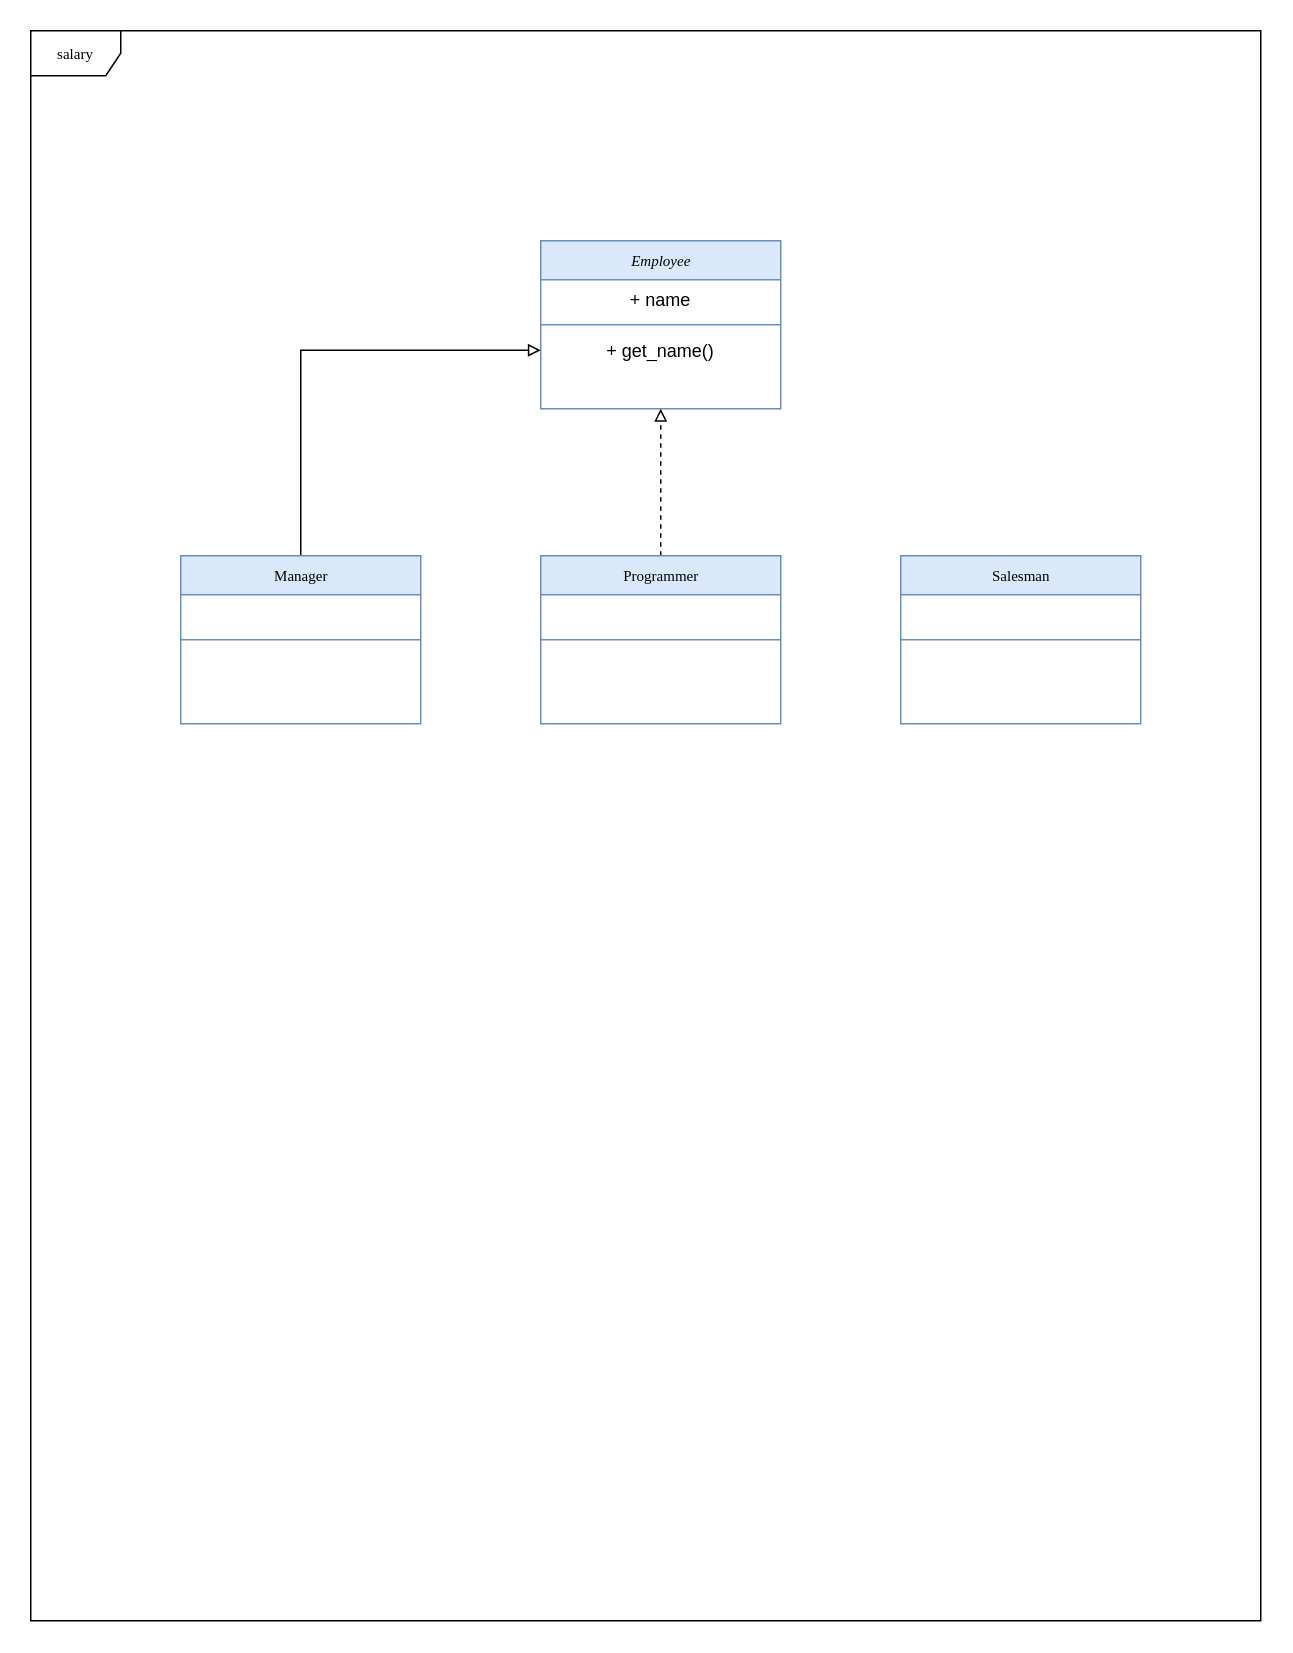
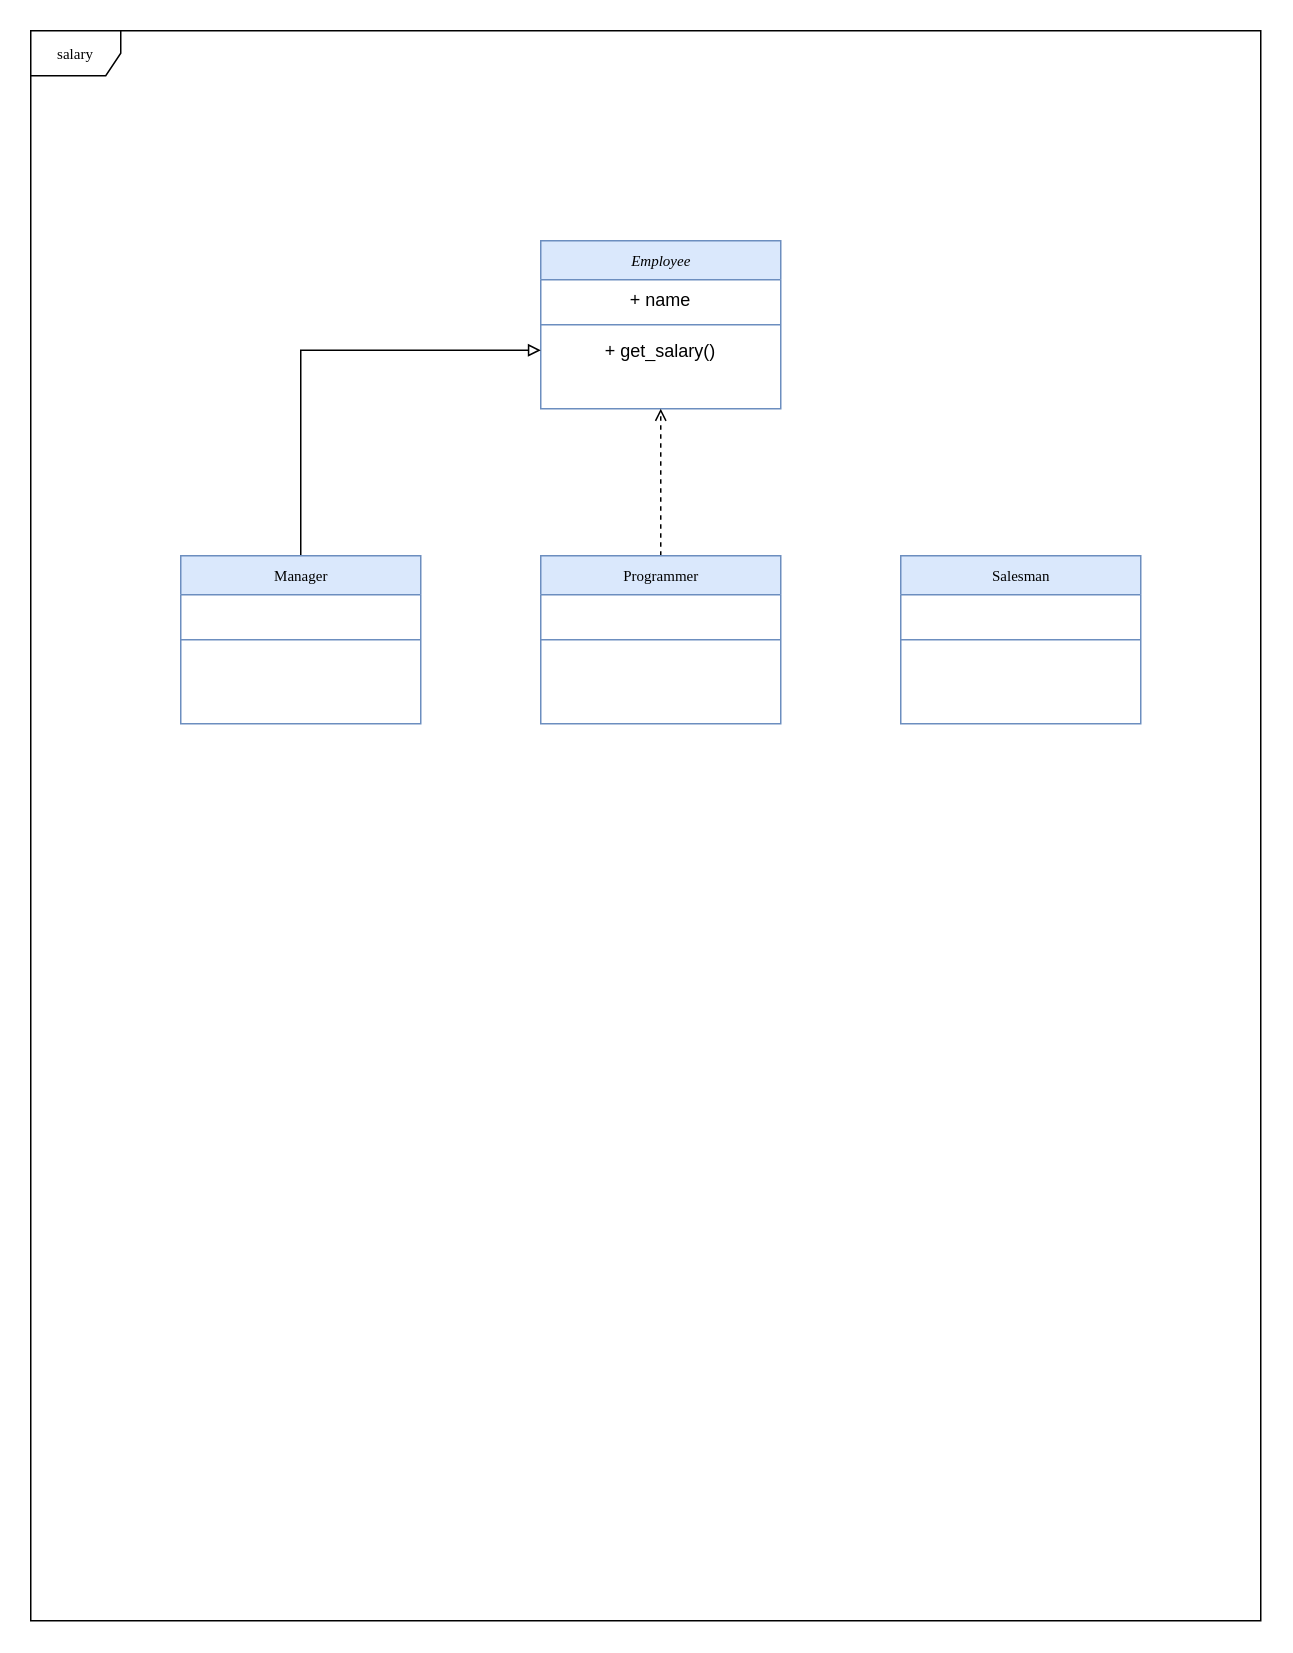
(661, 352) -> (661, 352)
(661, 422) -> (661, 419)
